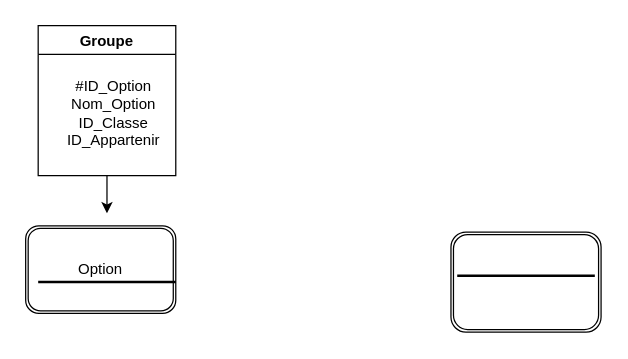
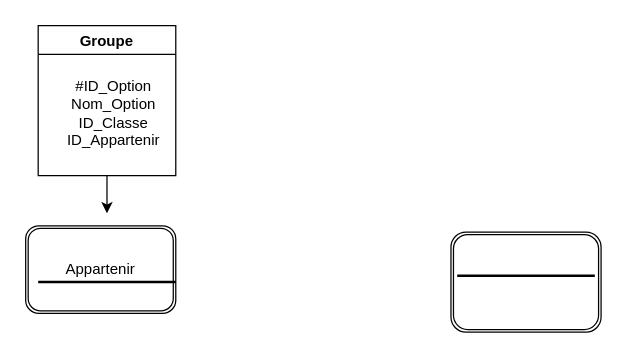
(101, 269) -> (101, 269)
